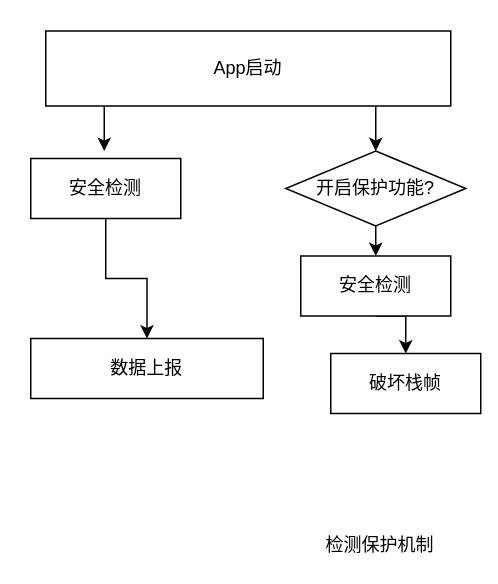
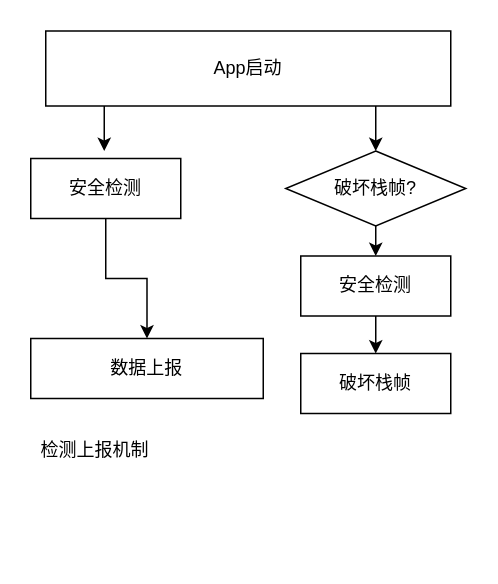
(376, 188) -> (376, 188)
(406, 383) -> (376, 383)
none -> (100, 446)
(385, 541) -> none
